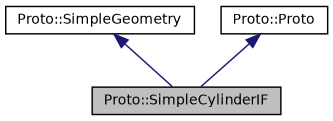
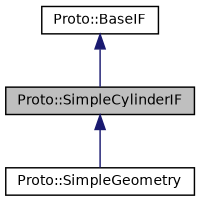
(274, 20) -> (100, 20)
(149, 65) -> (100, 149)
